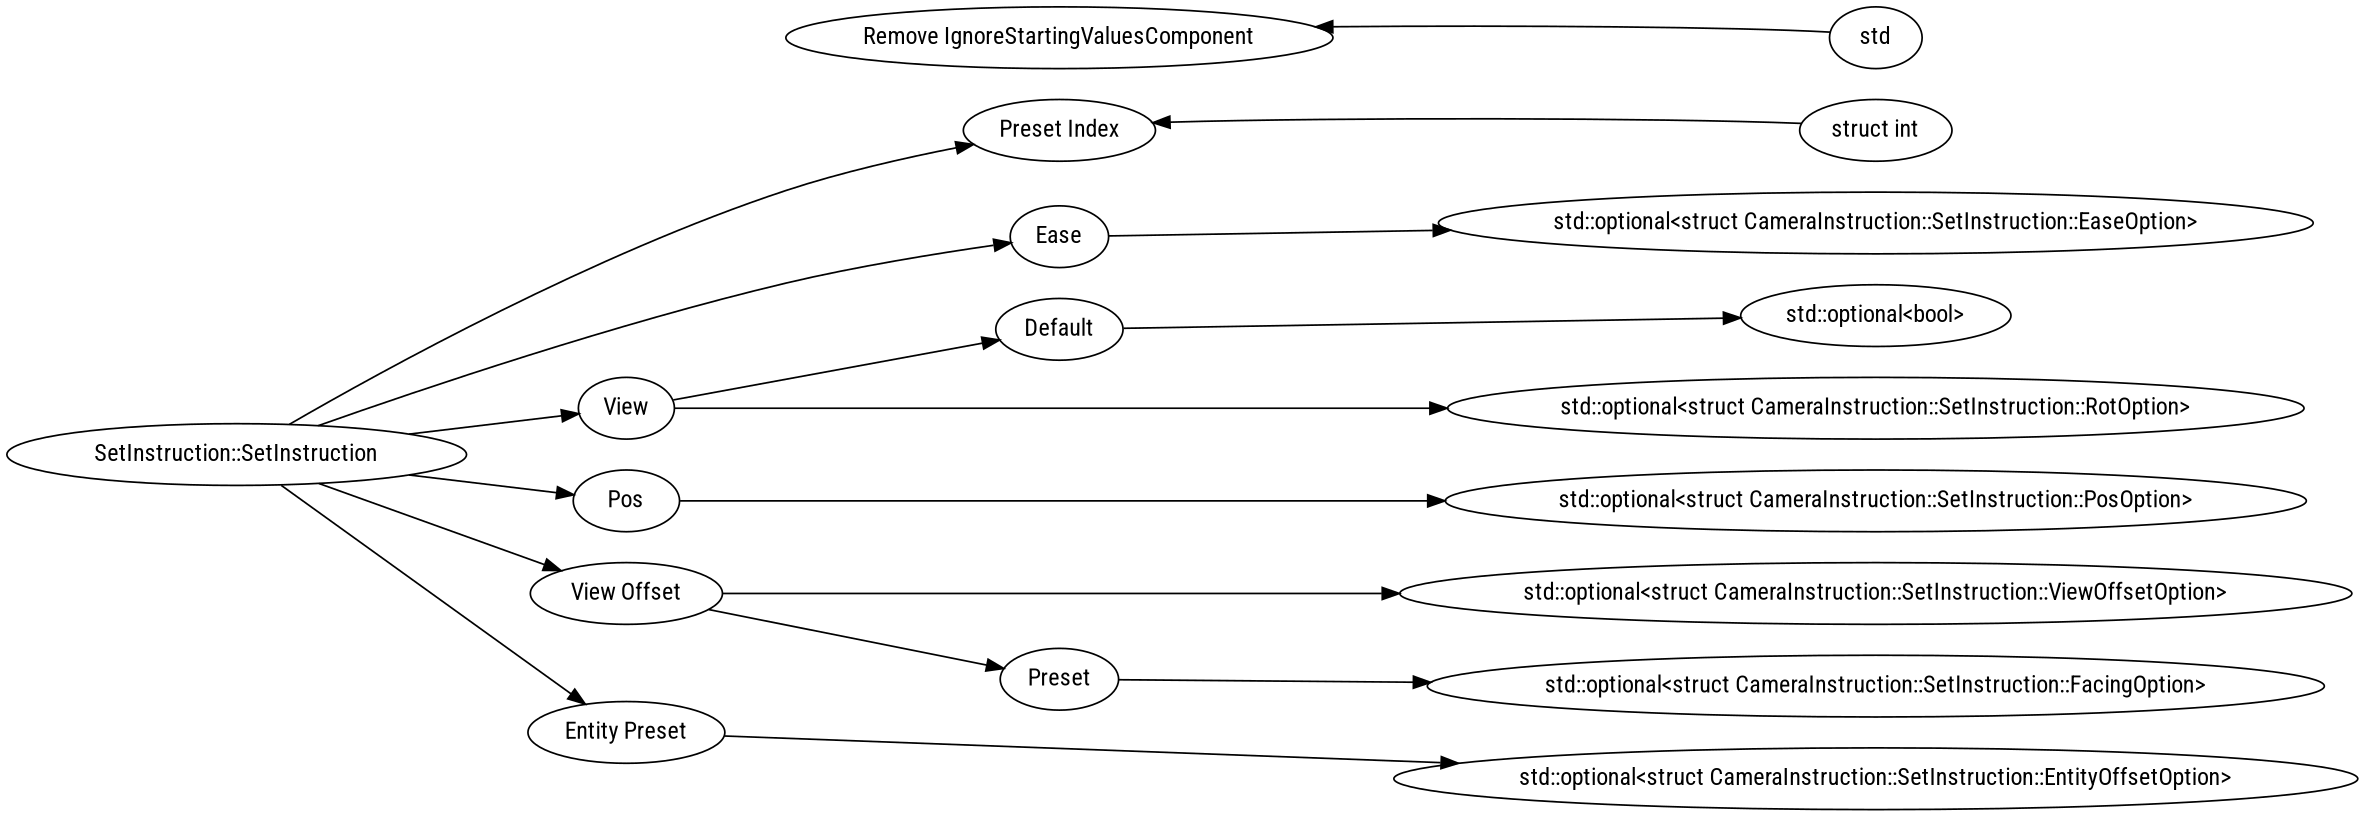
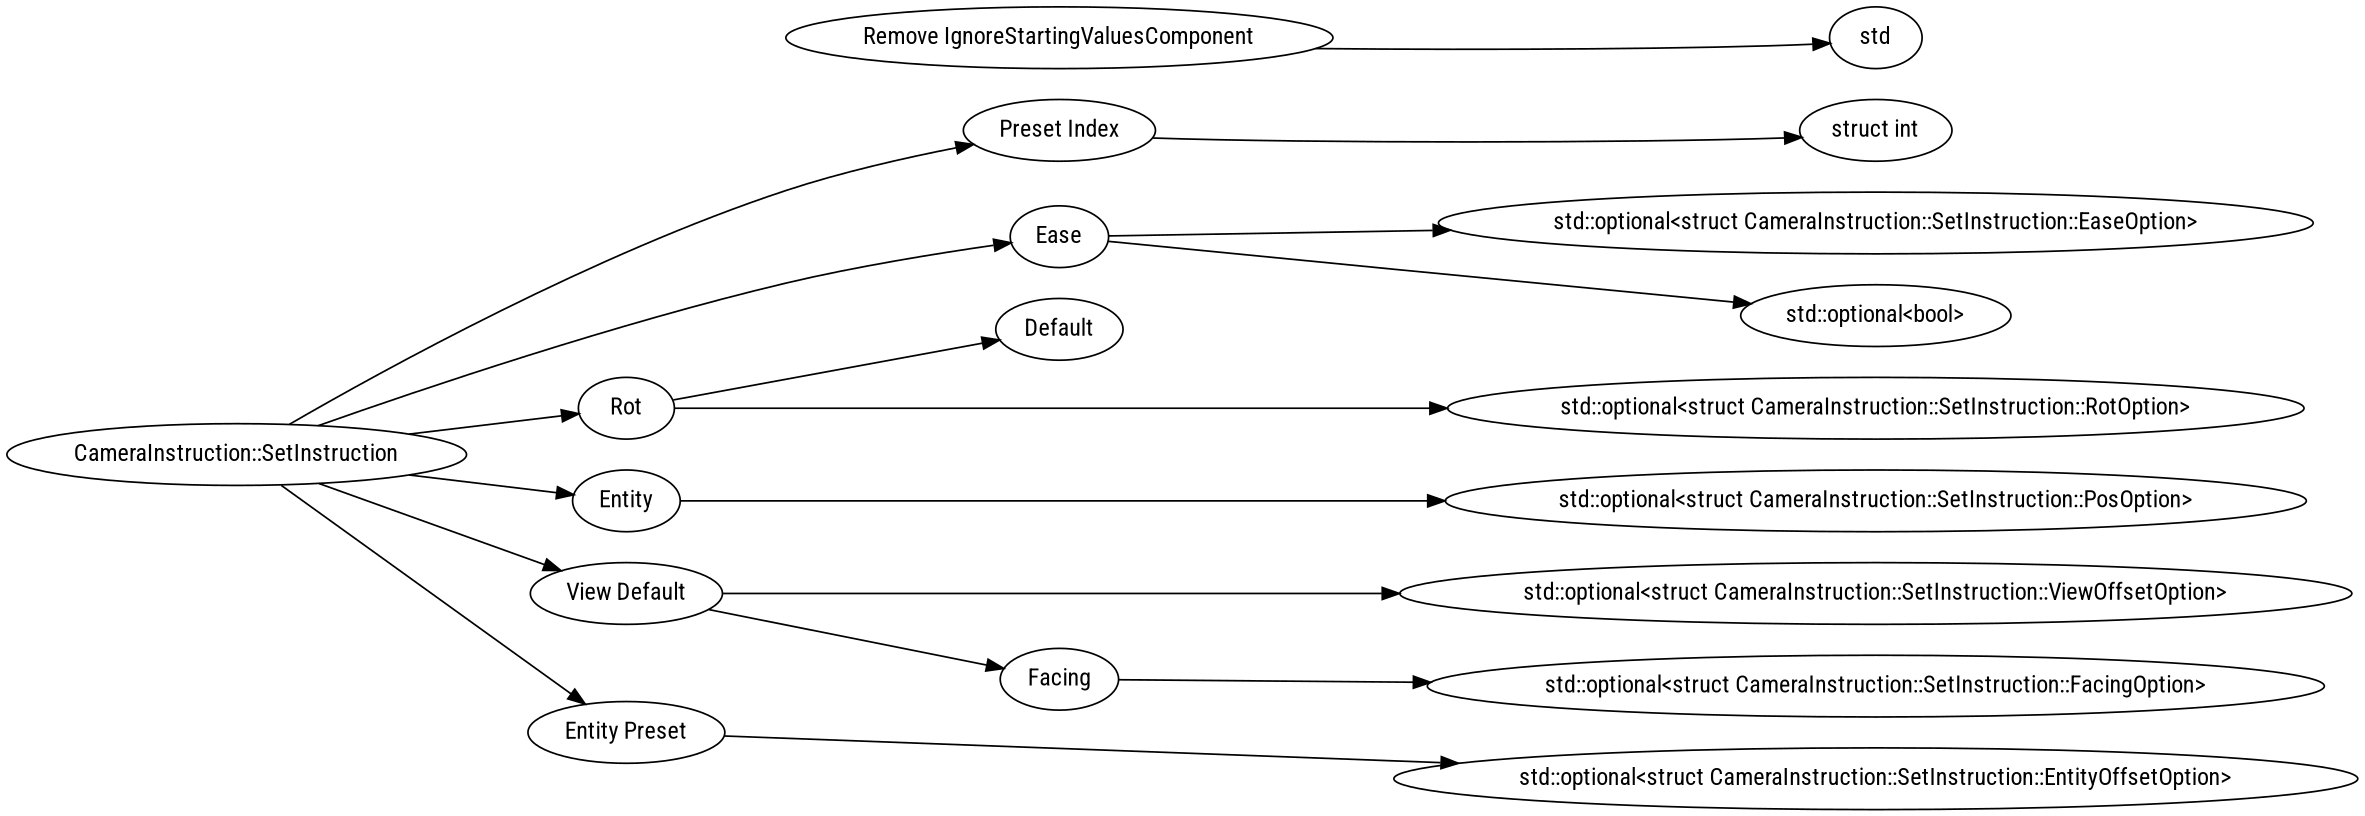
(1582, 27) -> (1564, 49)
(1486, 119) -> (1469, 142)
(1423, 323) -> (1421, 272)
(626, 408) -> (626, 408)
(237, 455) -> (237, 455)
(626, 501) -> (626, 501)
(626, 593) -> (626, 593)
(1059, 679) -> (1059, 679)
